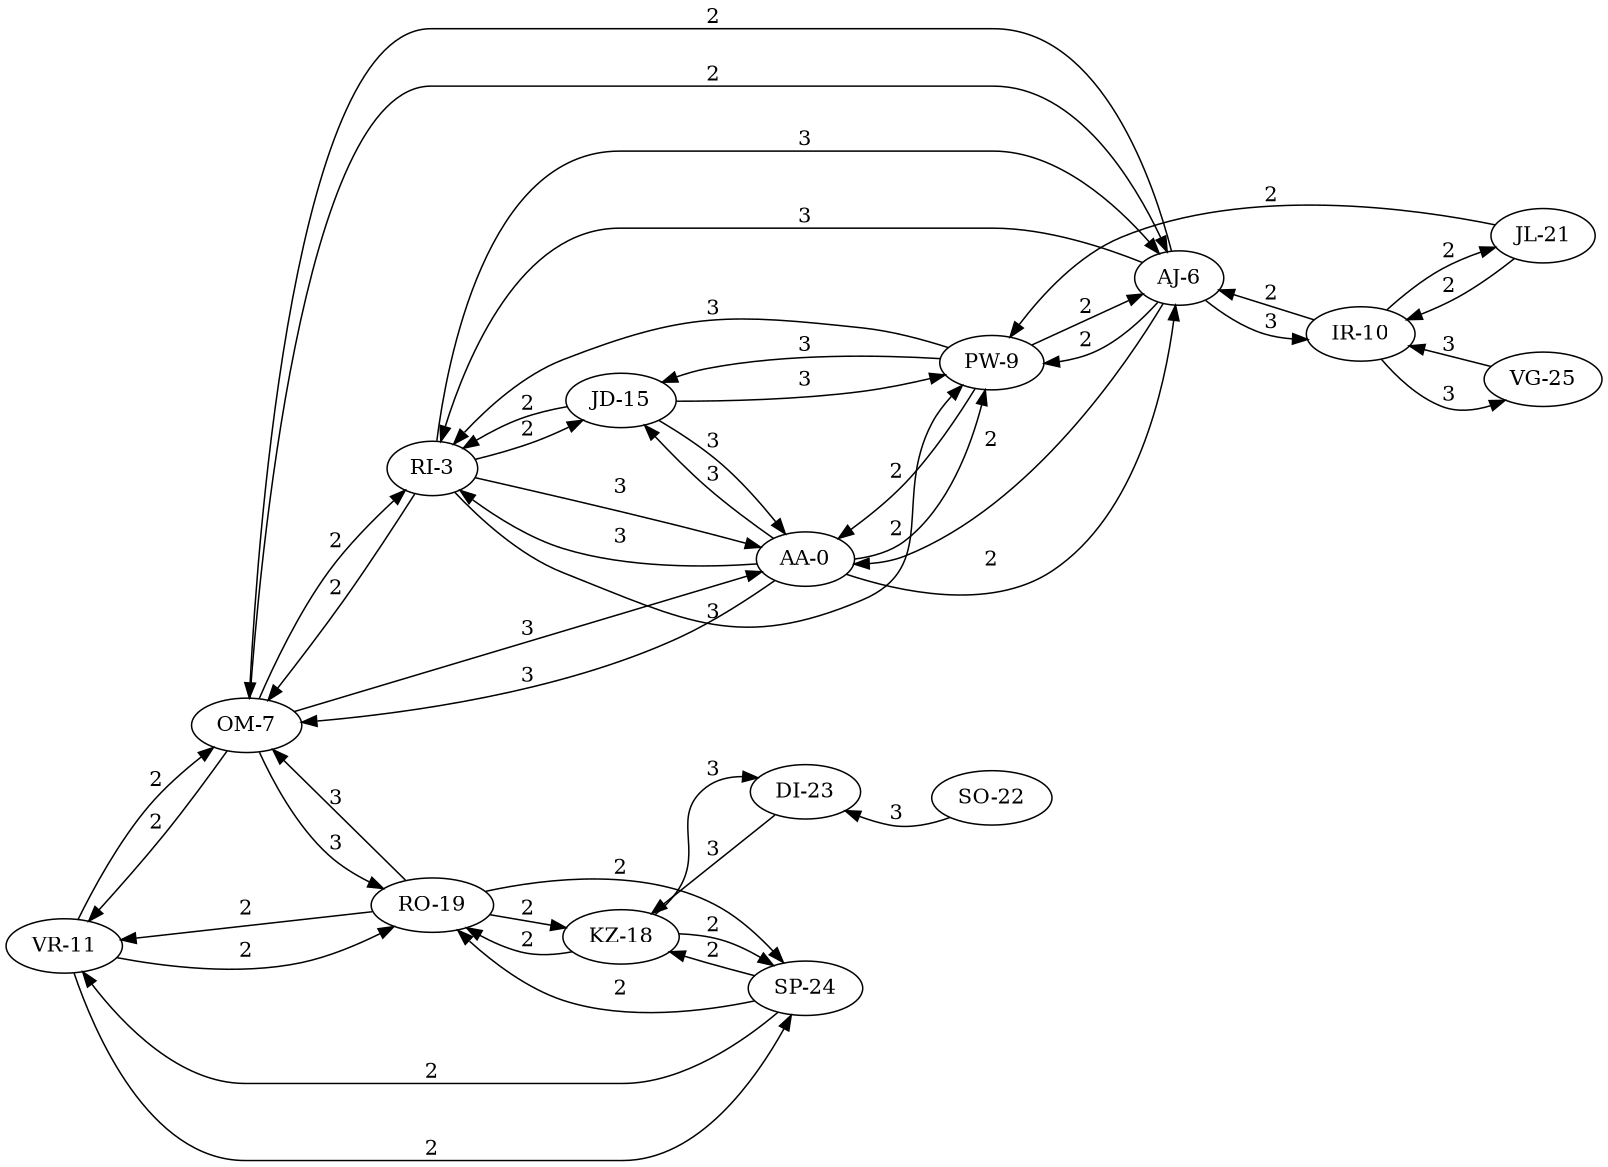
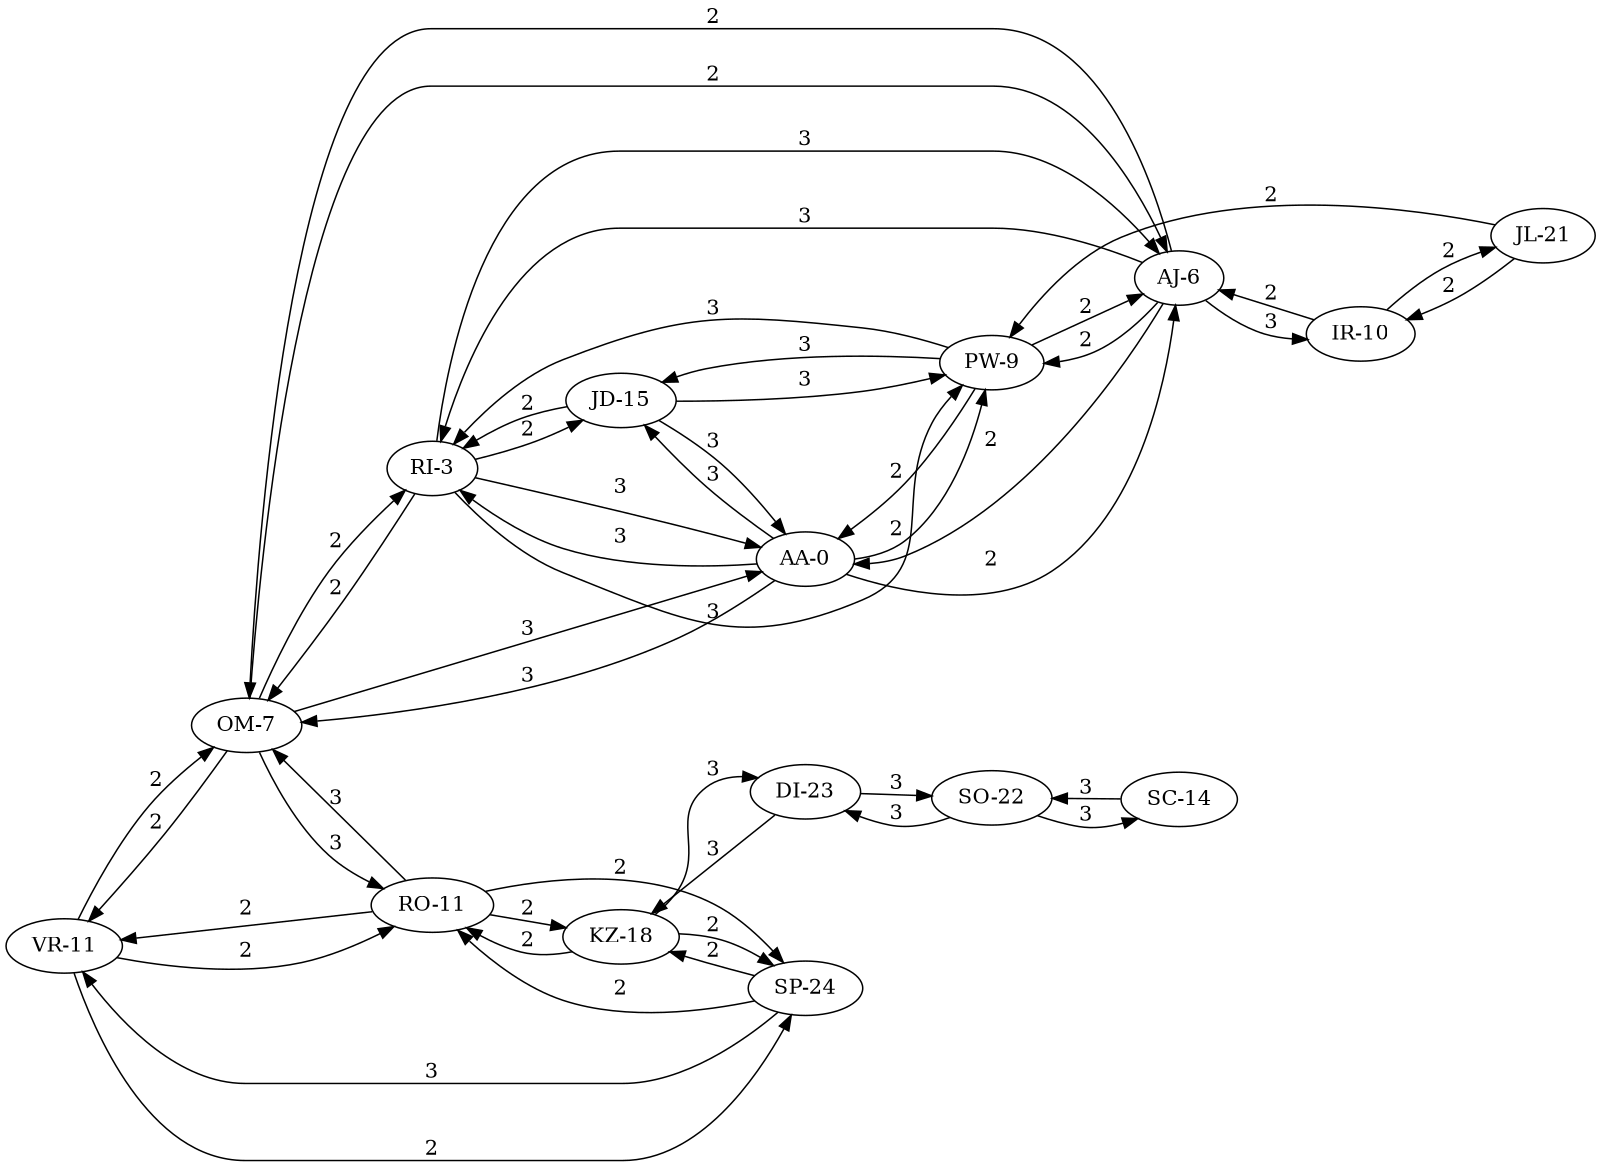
(1543, 379) -> none
none -> (889, 795)
none -> (1179, 799)
(432, 905) -> (432, 905)
(432, 1072) -> (432, 1072)
